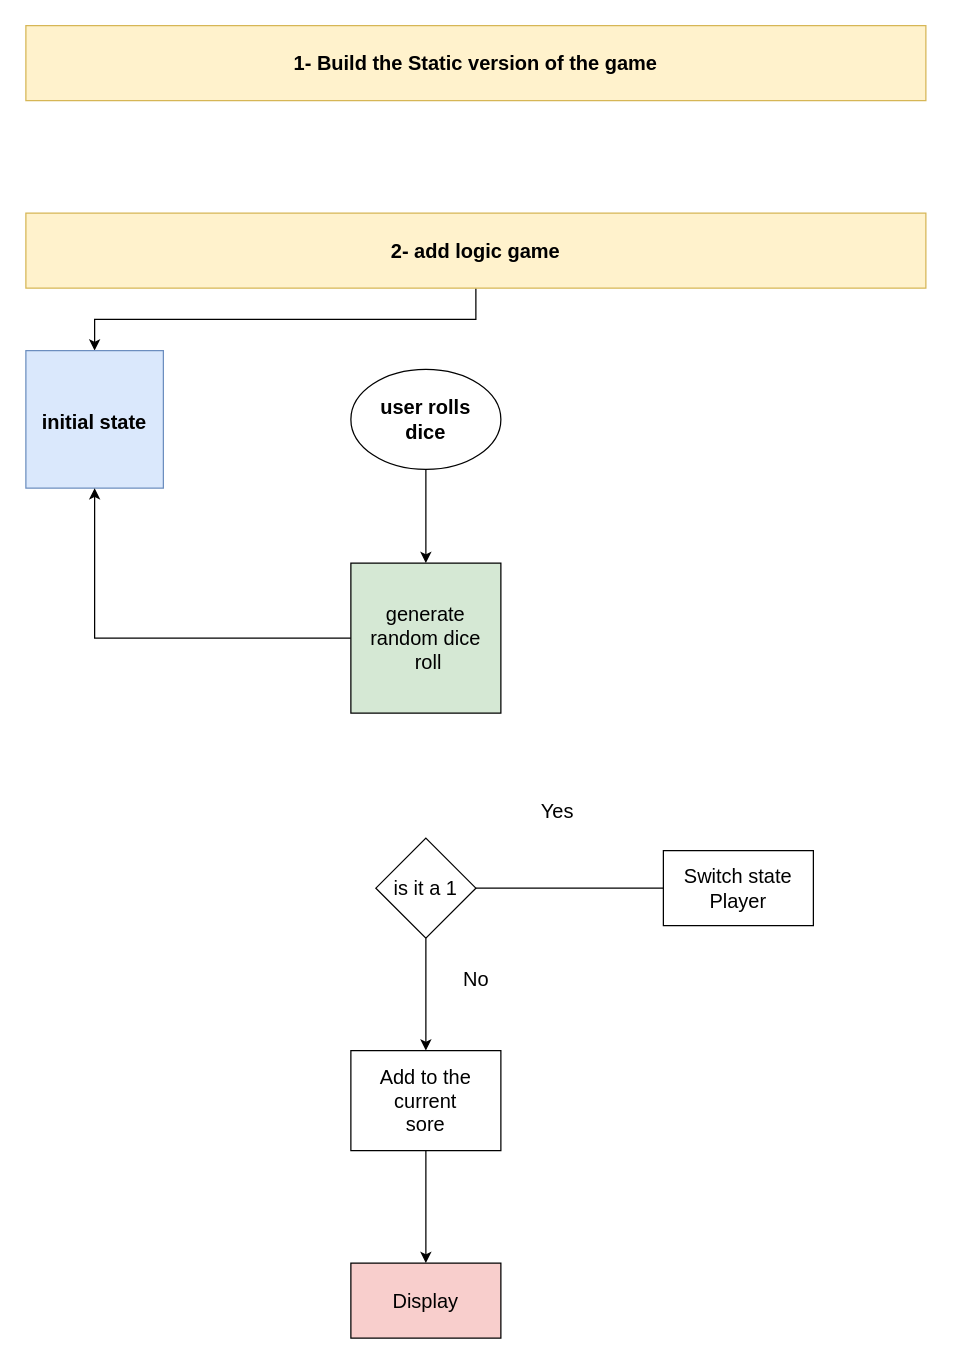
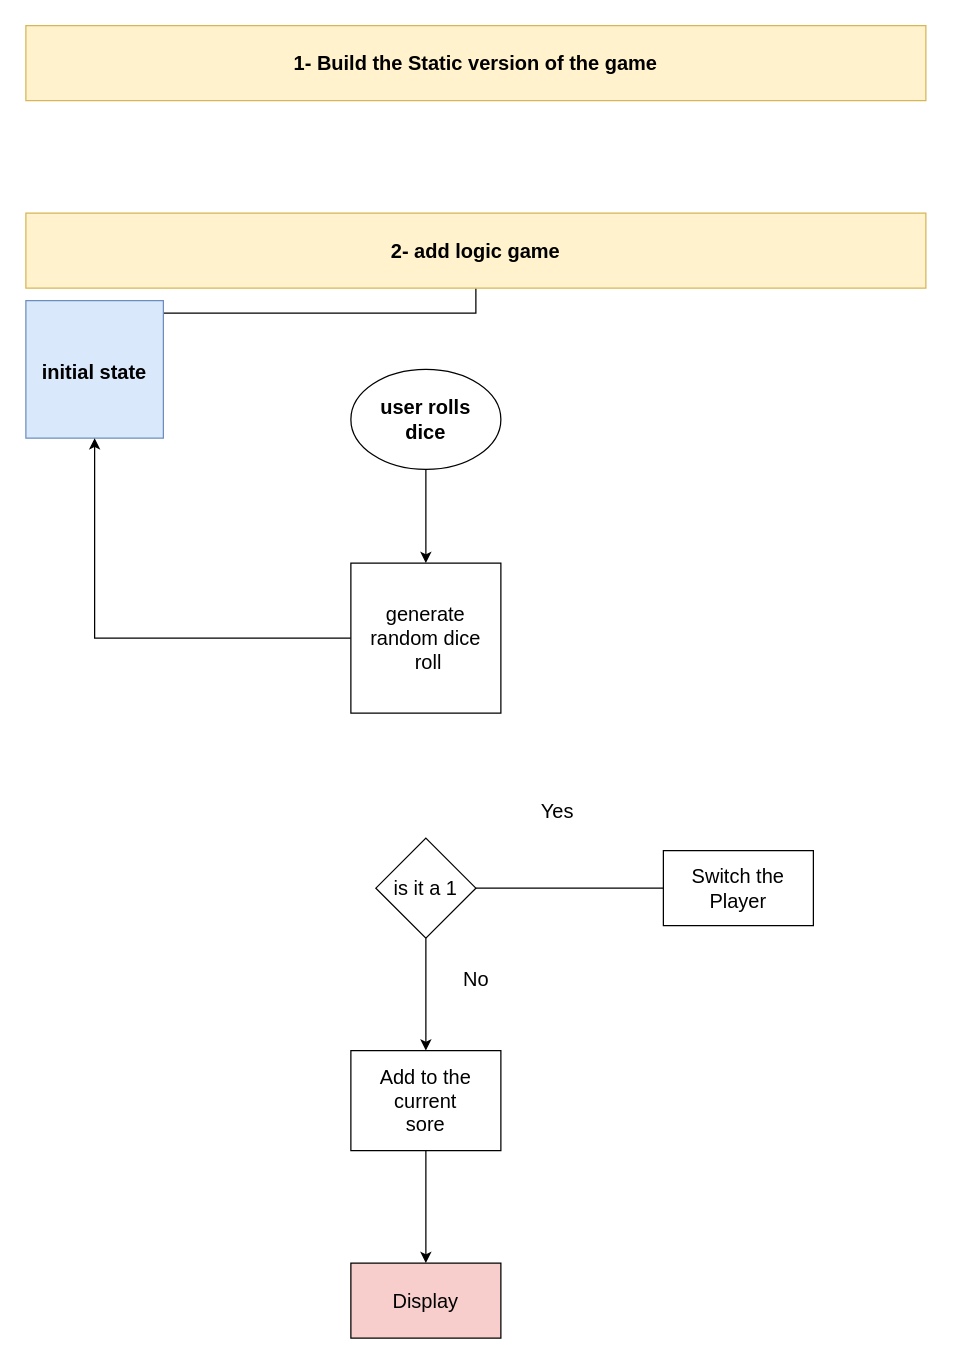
(94, 419) -> (94, 369)
(426, 638) -> (426, 638)
(738, 888) -> (738, 888)
